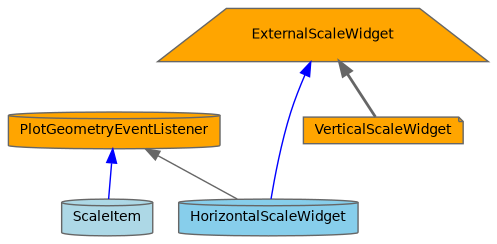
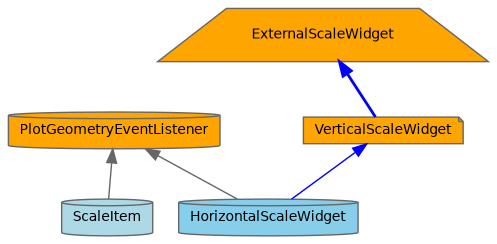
(361, 95) -> (361, 95)
(284, 136) -> (323, 176)
(110, 181) -> (110, 181)
